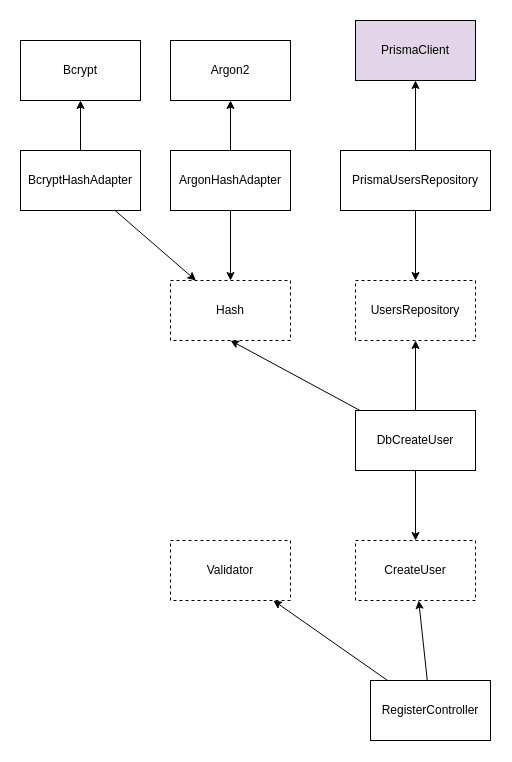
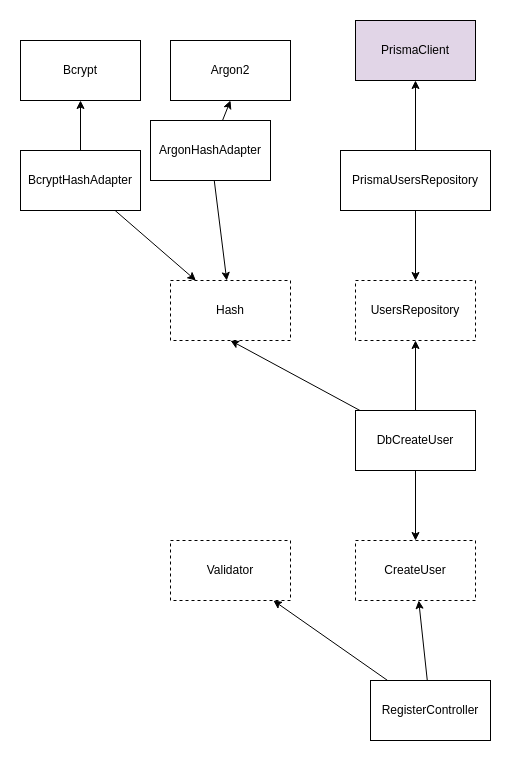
(231, 181) -> (211, 151)
